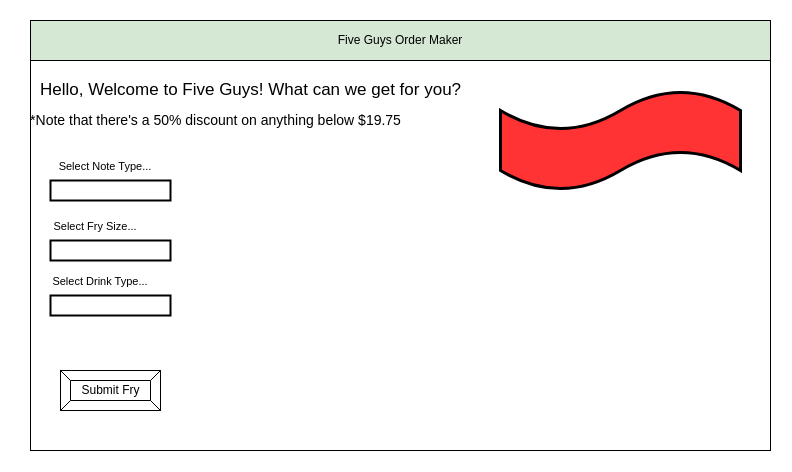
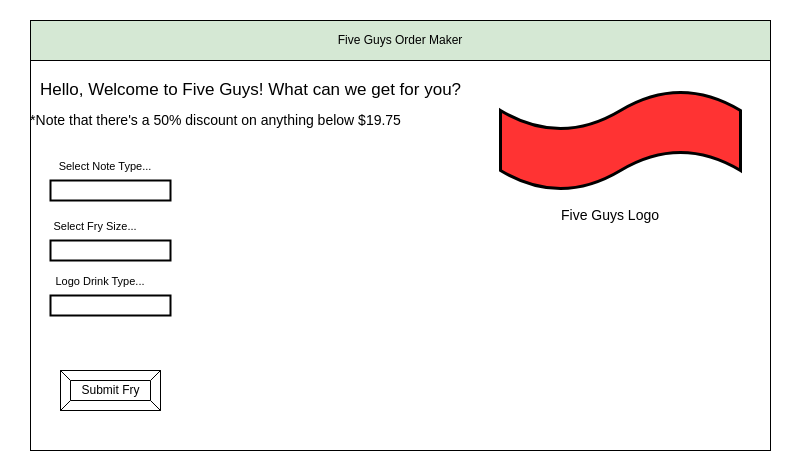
none -> (611, 216)
(101, 281) -> (101, 281)
